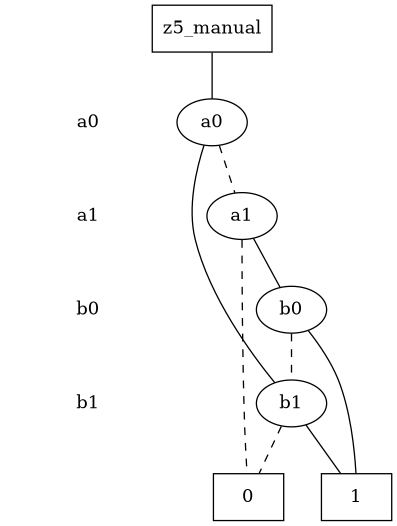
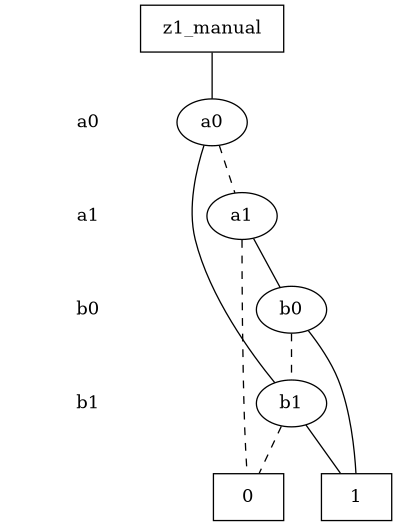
(212, 29) -> (212, 29)
